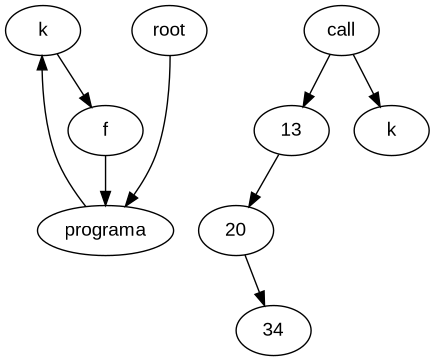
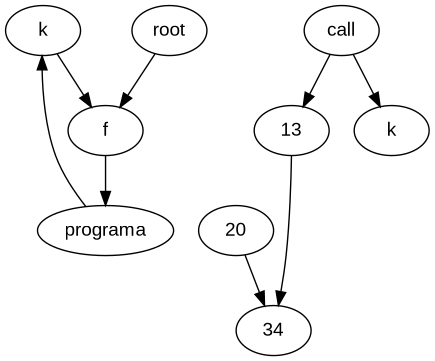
(163, 129) -> (141, 75)
(267, 175) -> (289, 224)
